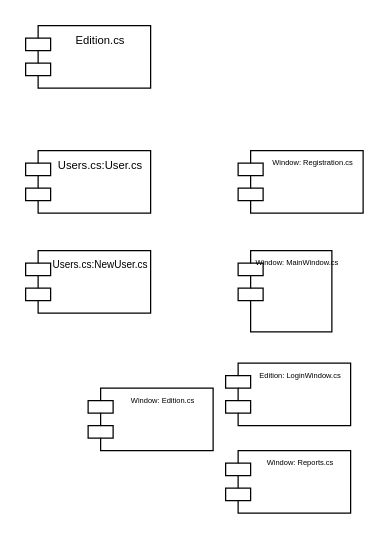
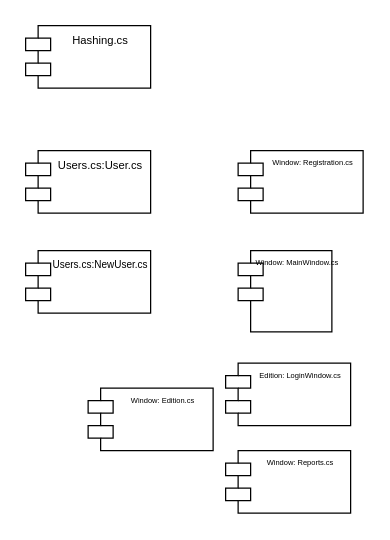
(100, 40) -> (100, 40)
